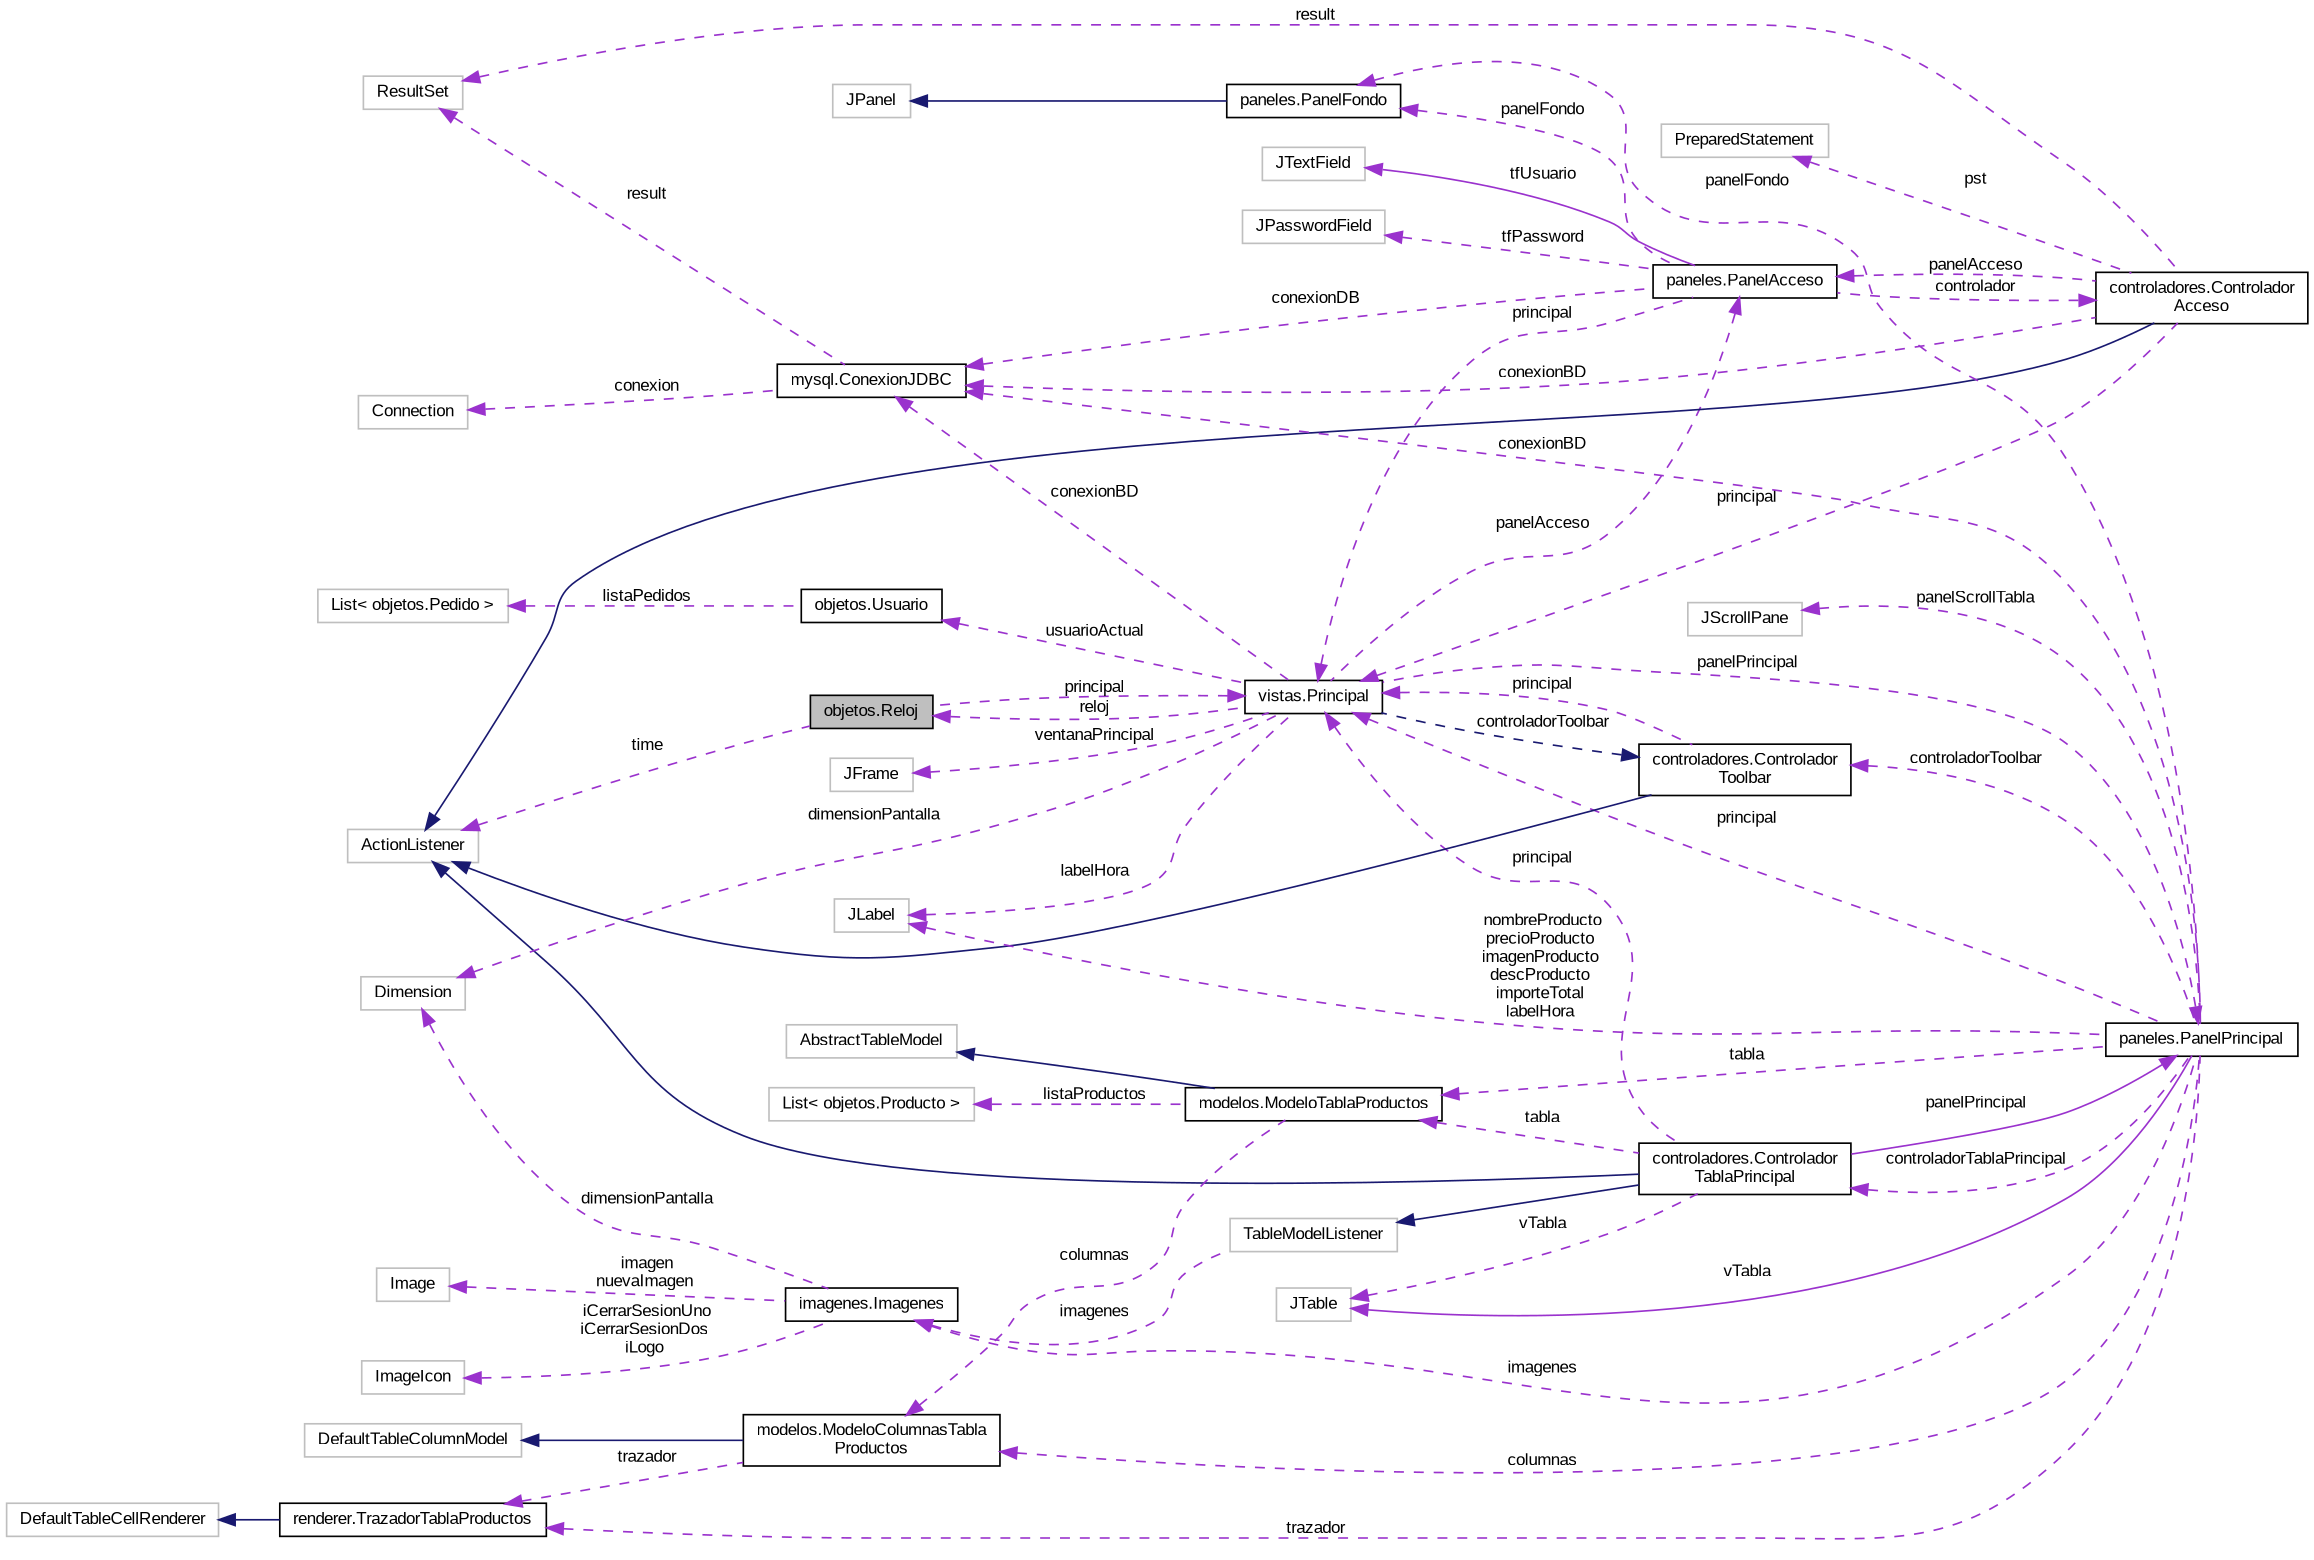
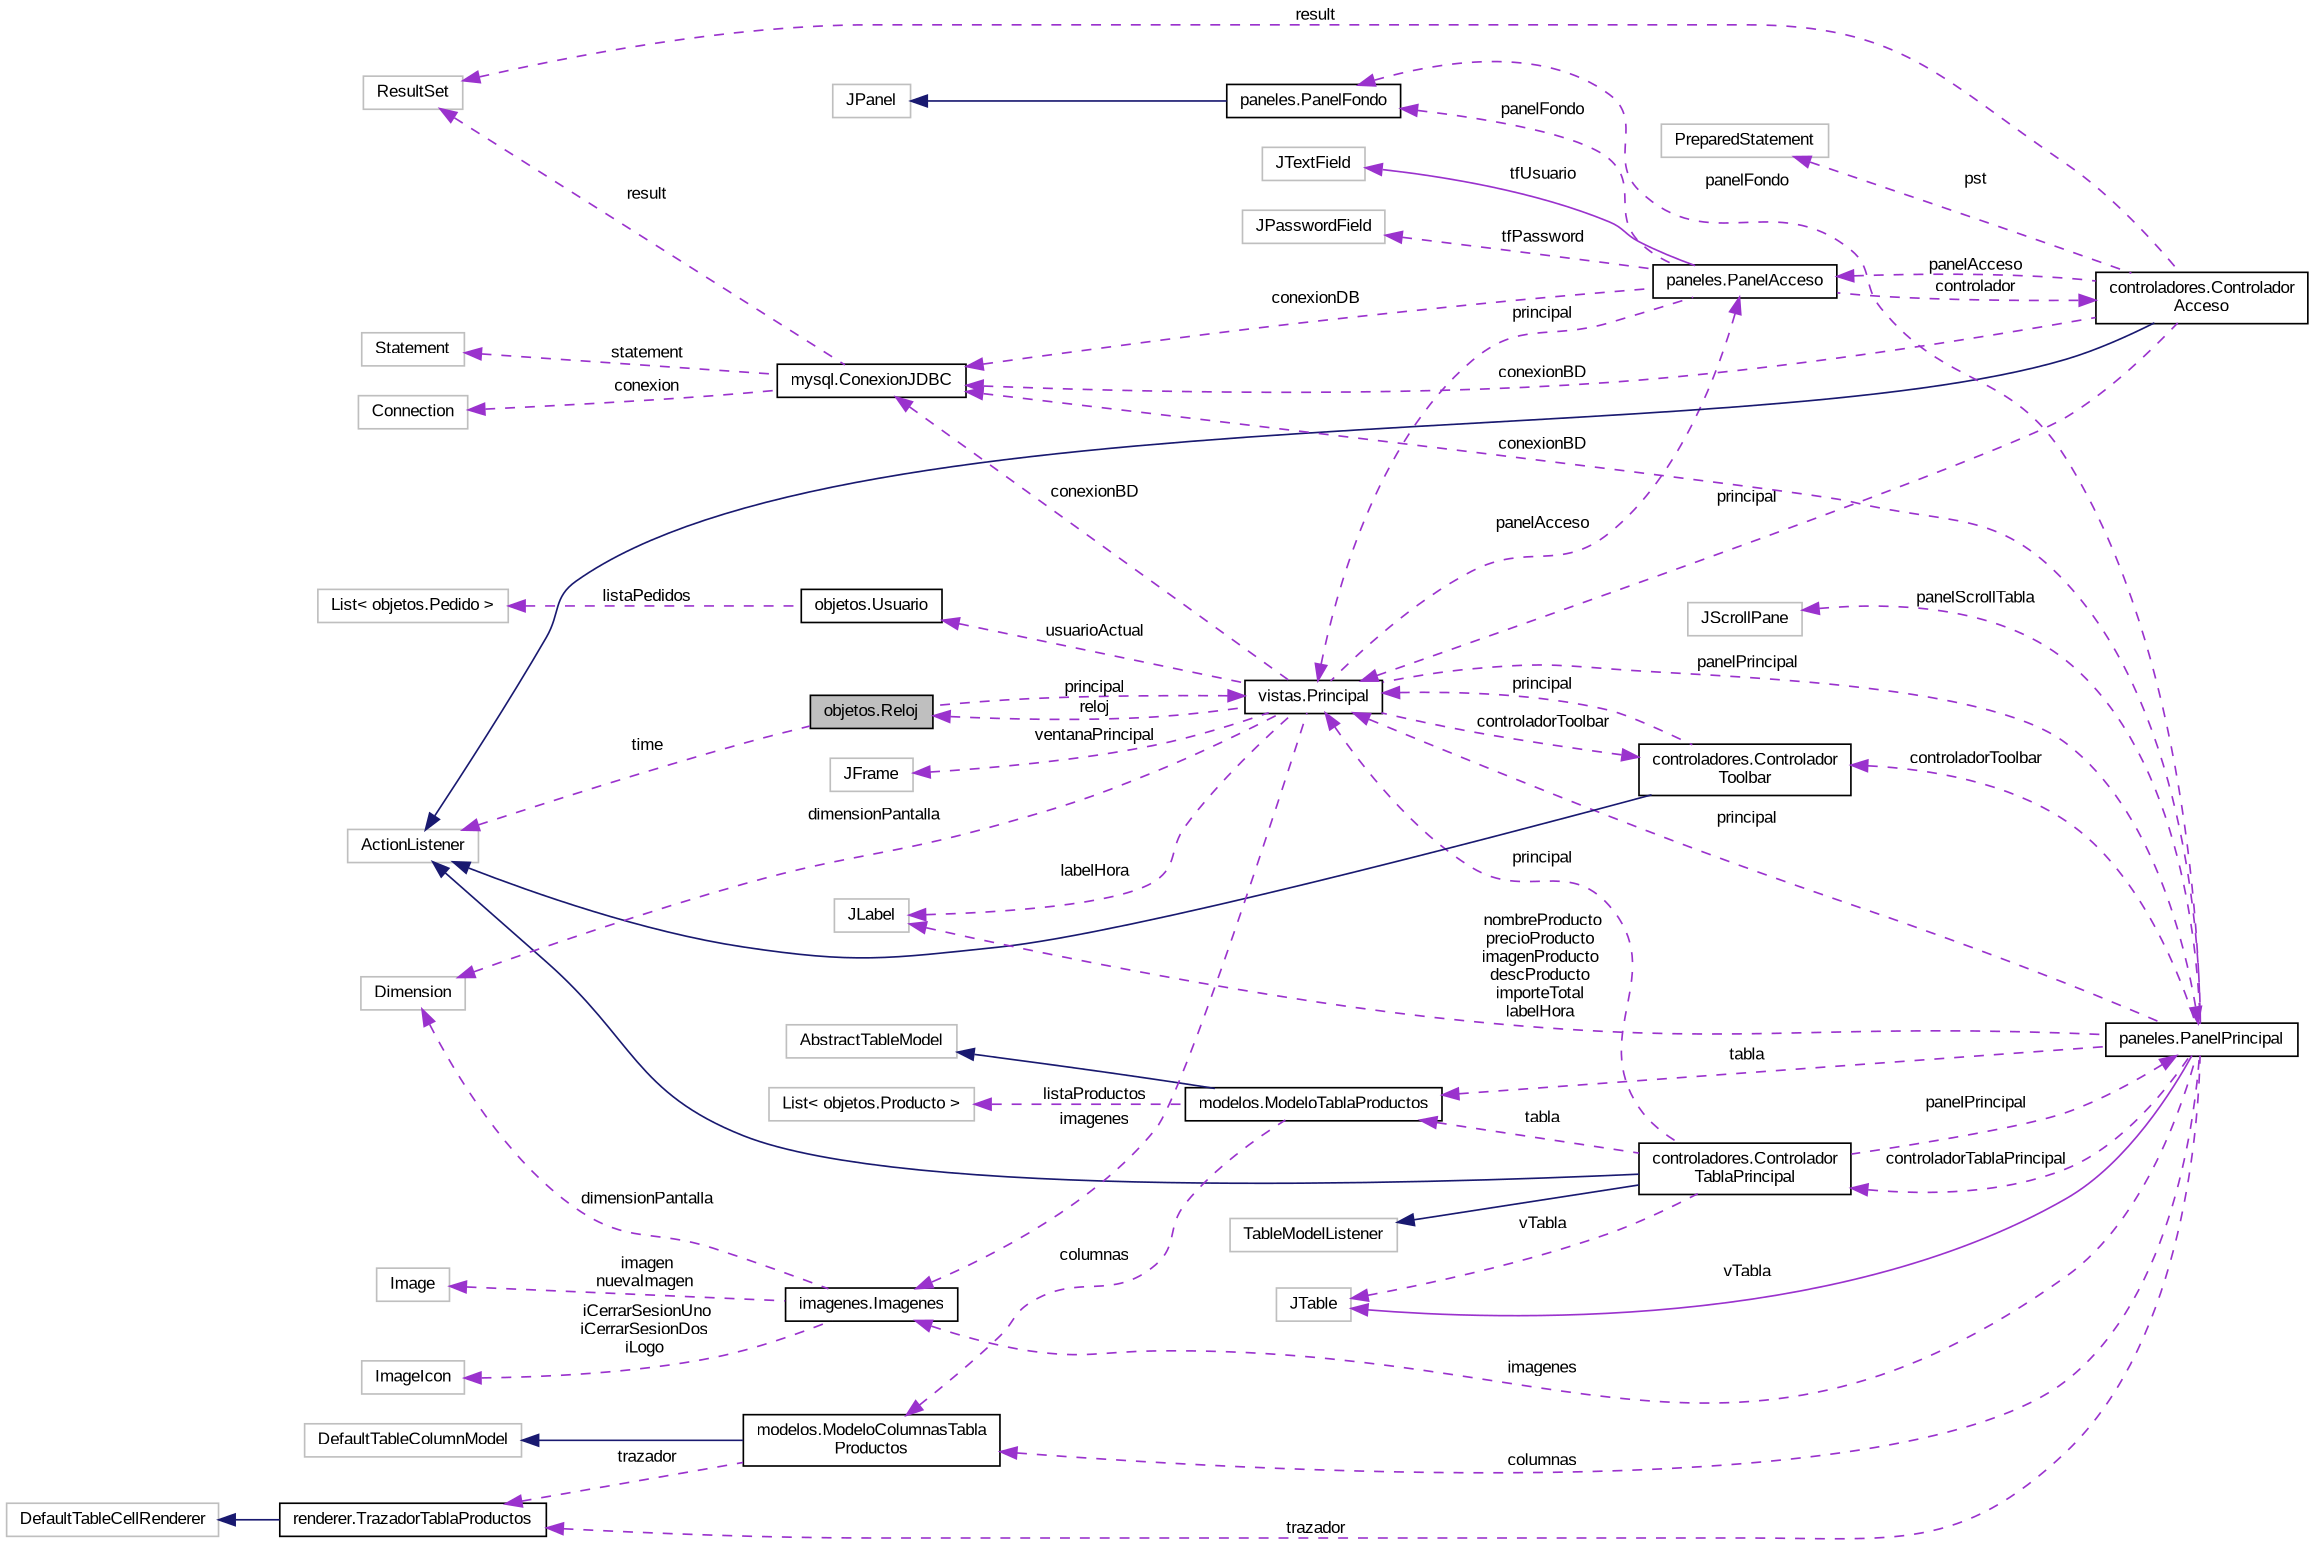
none -> (413, 349)
(1501, 737) -> (1501, 737)
(2012, 1126) -> (2012, 1126)
(1098, 1341) -> (1191, 1052)
